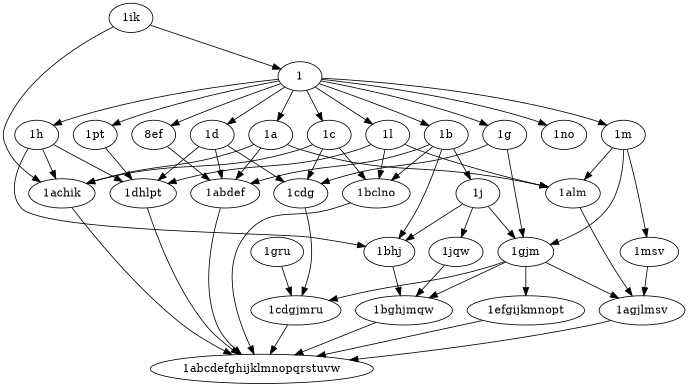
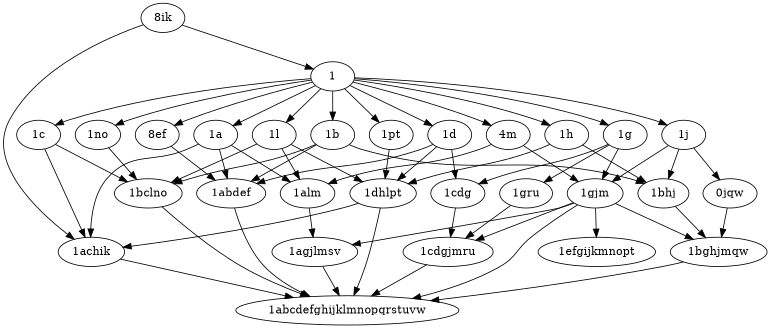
(131, 18) -> (163, 18)
(623, 135) -> (508, 135)
(48, 160) -> (251, 228)
(317, 160) -> none
none -> (120, 161)
(460, 161) -> (508, 91)
none -> (580, 162)
(456, 252) -> (730, 193)
(649, 252) -> none
(404, 337) -> (506, 263)
